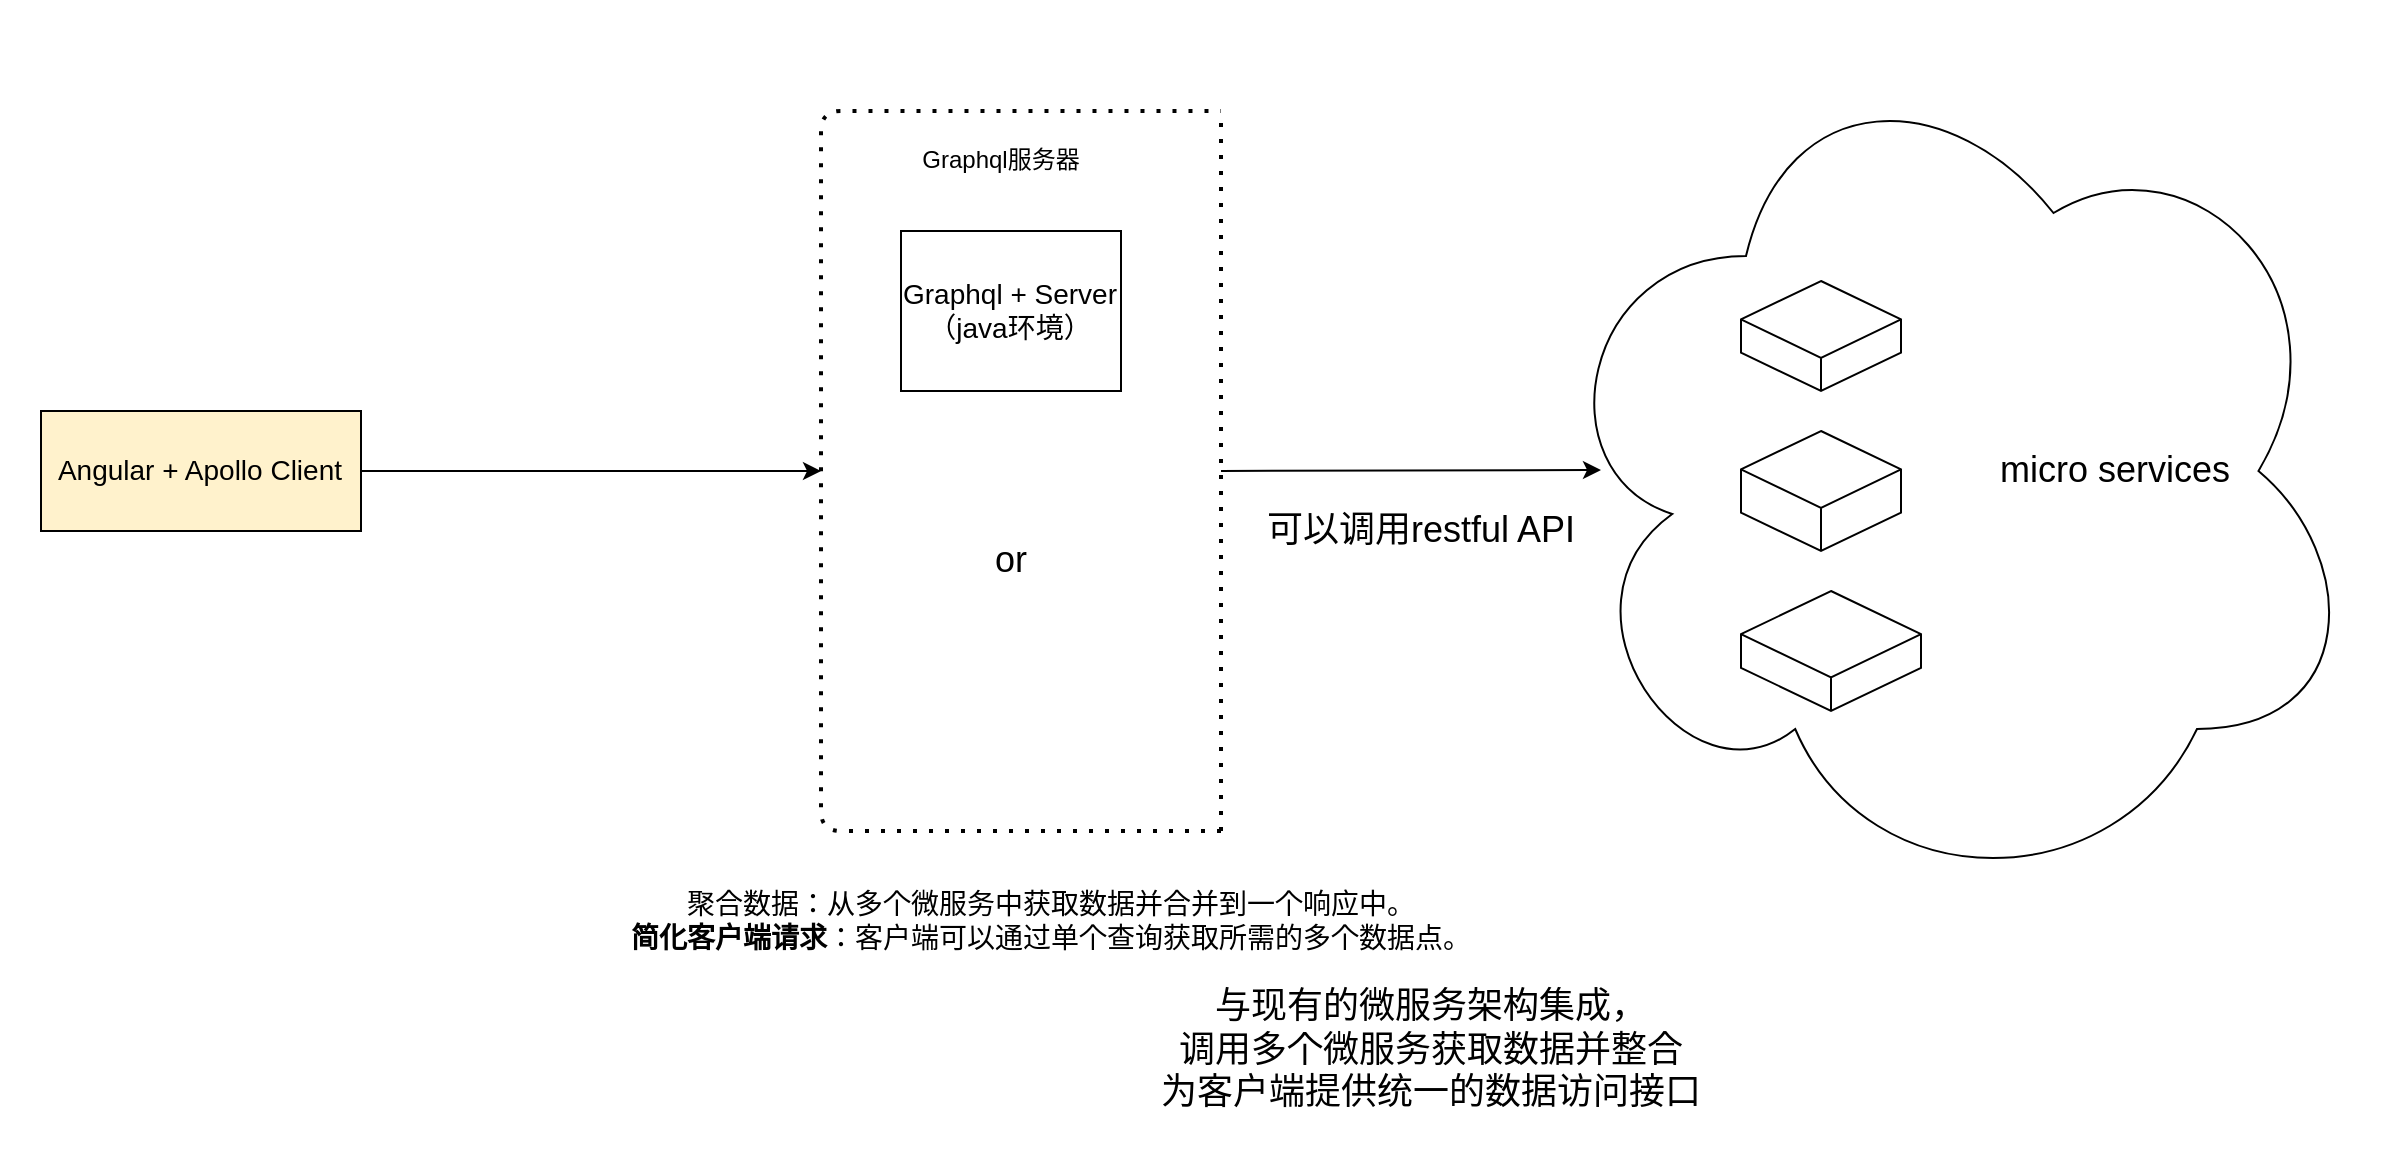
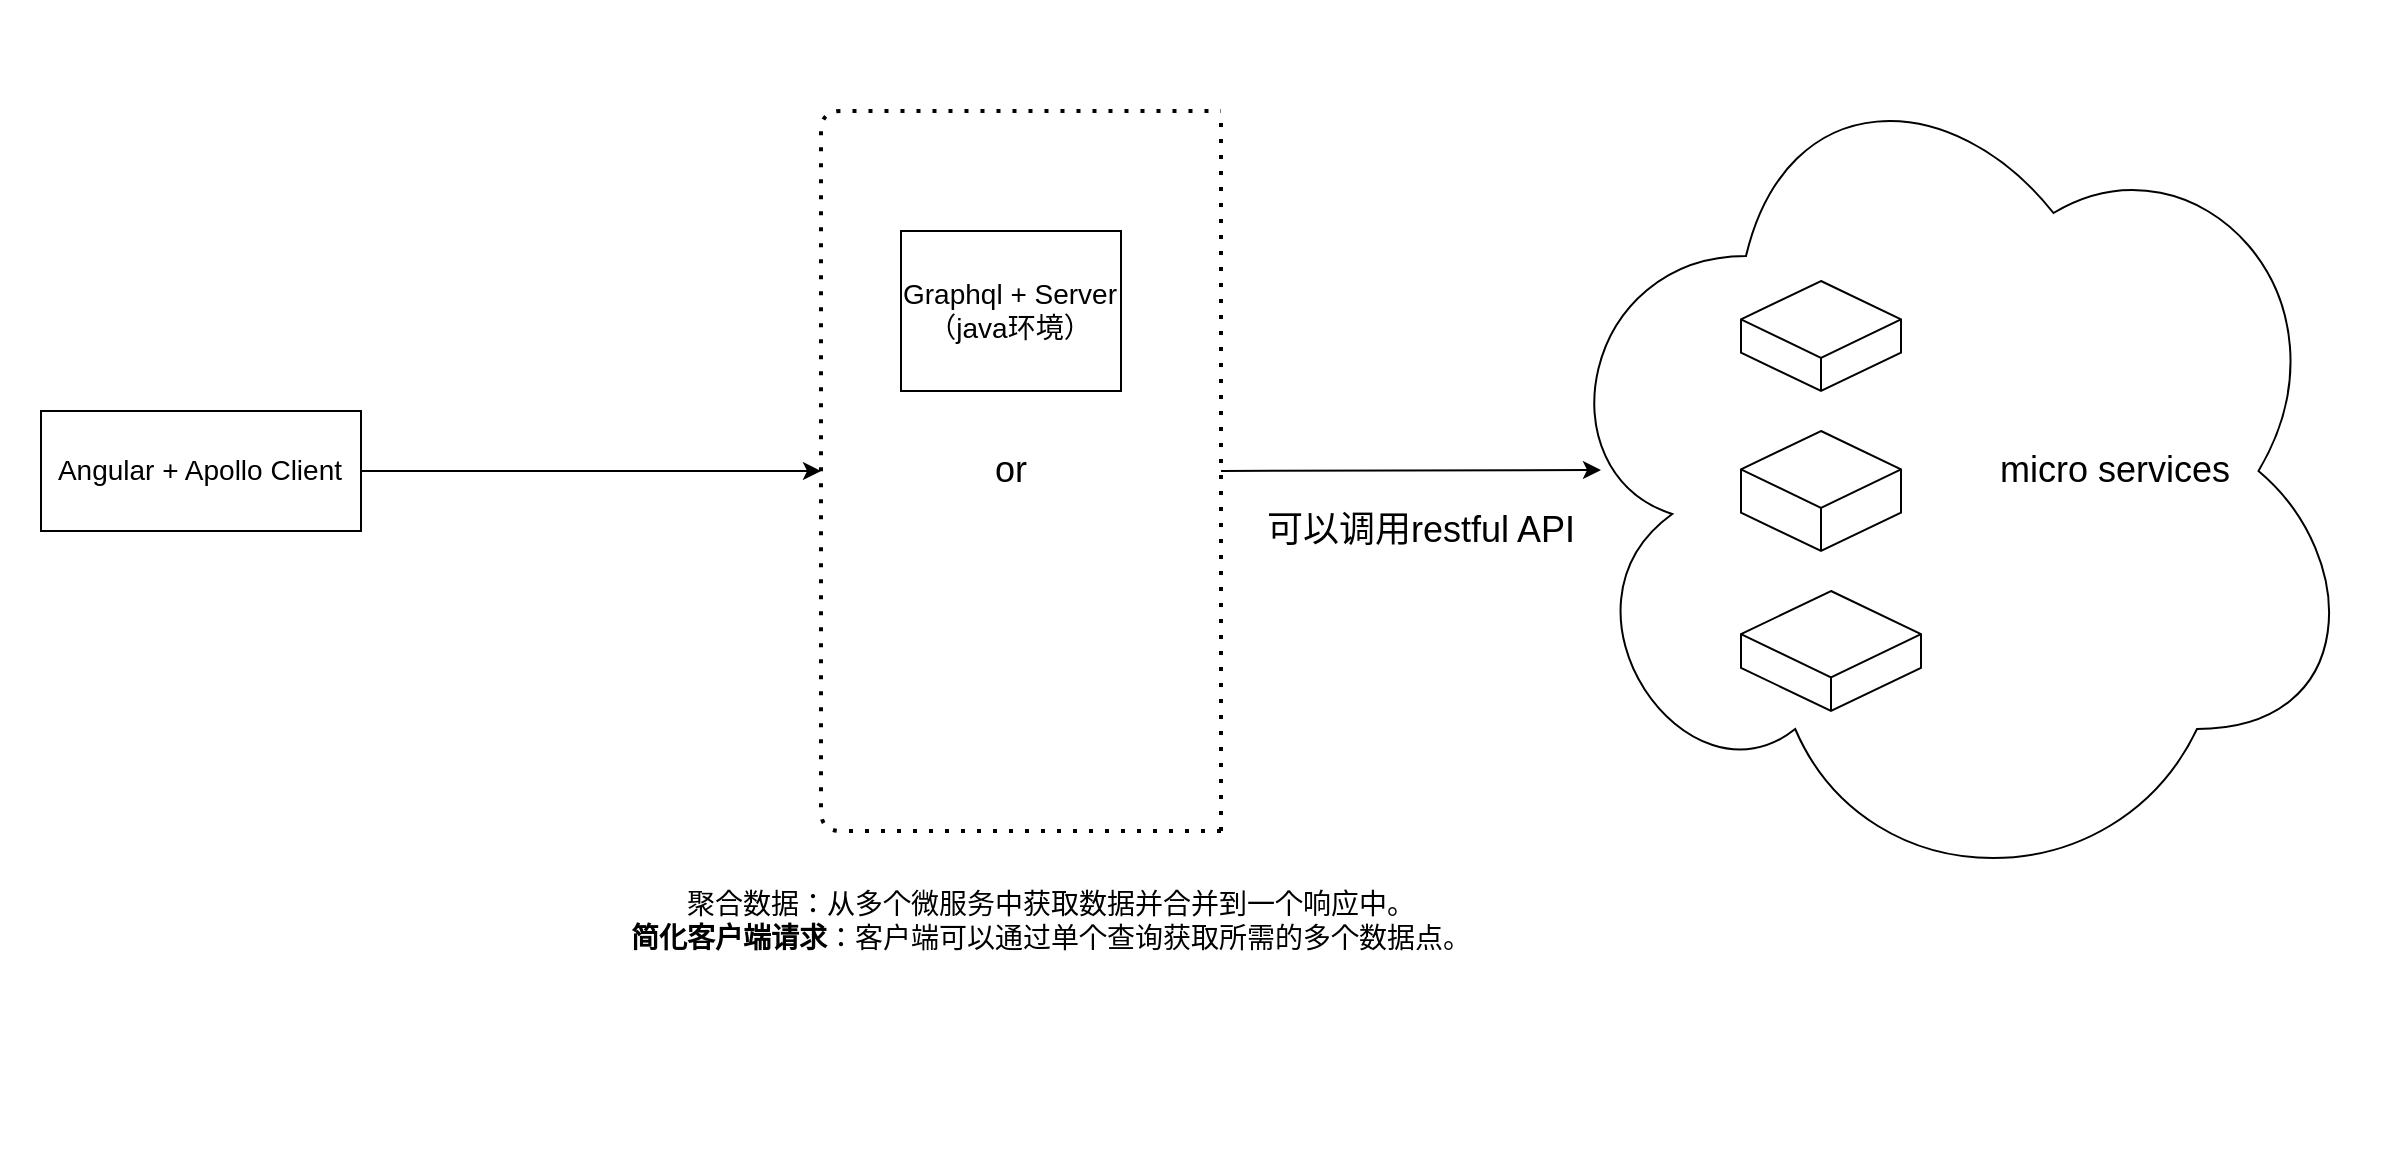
(1001, 161) -> none
(201, 471) -> (201, 471)
(1011, 561) -> (1011, 471)
(1431, 1051) -> none
